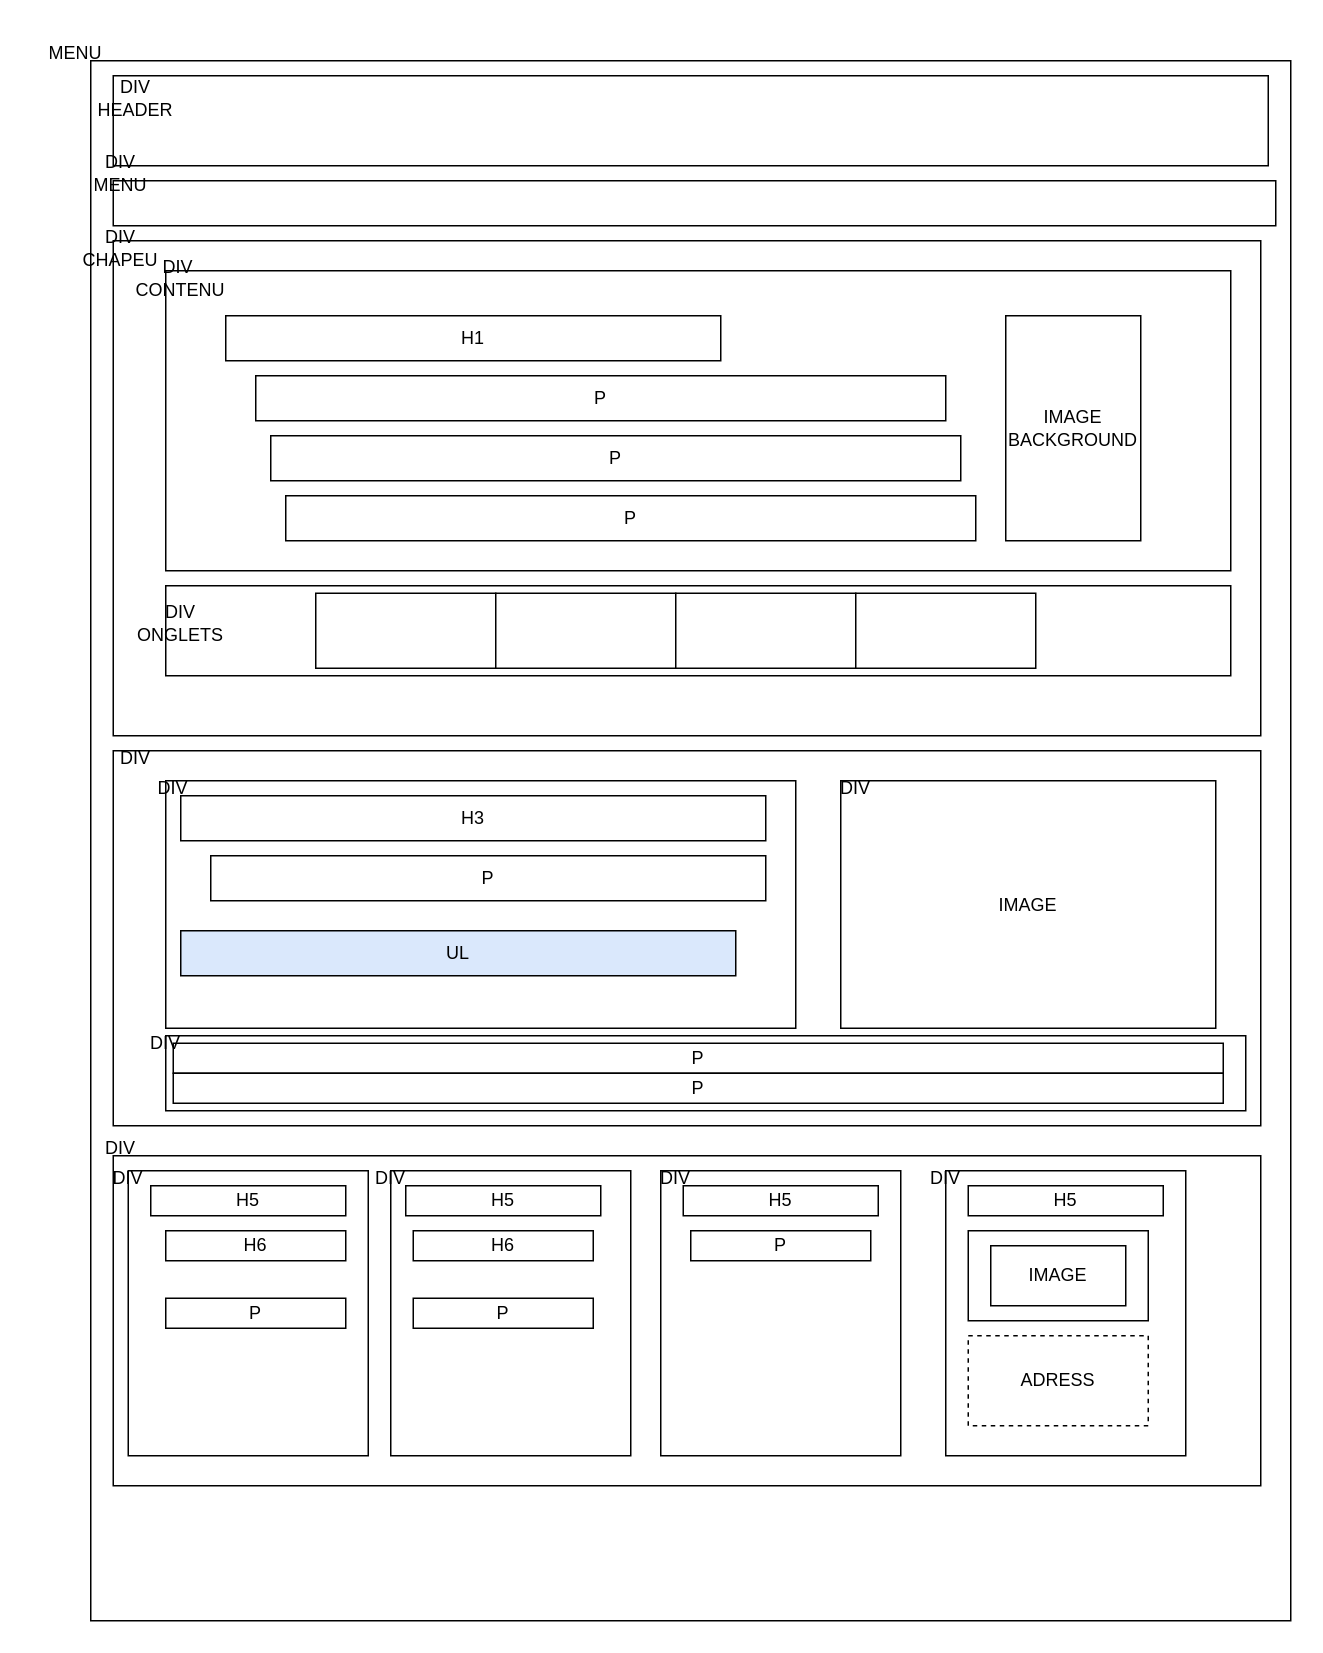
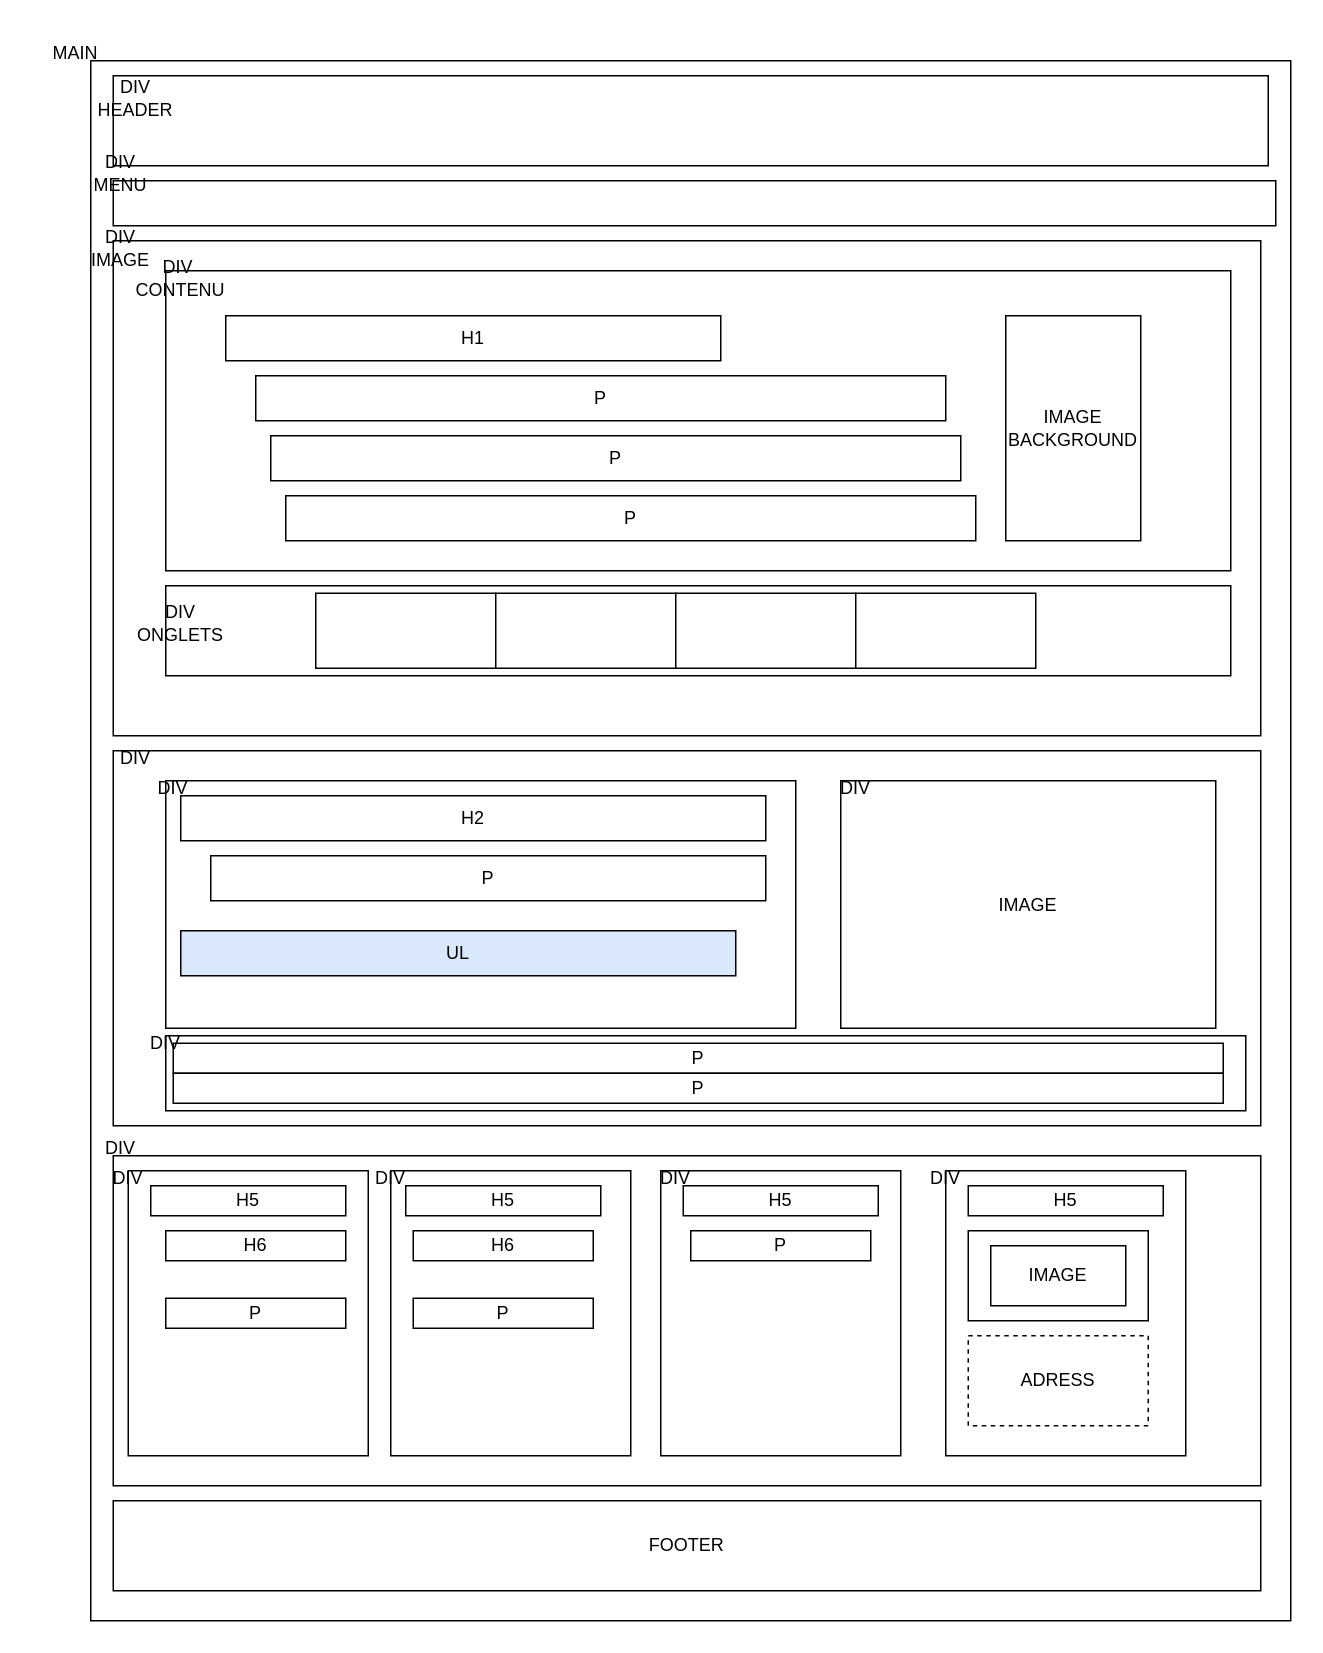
(76, 53) -> (76, 53)
(121, 248) -> (121, 248)
(473, 818) -> (473, 818)
none -> (687, 1546)
